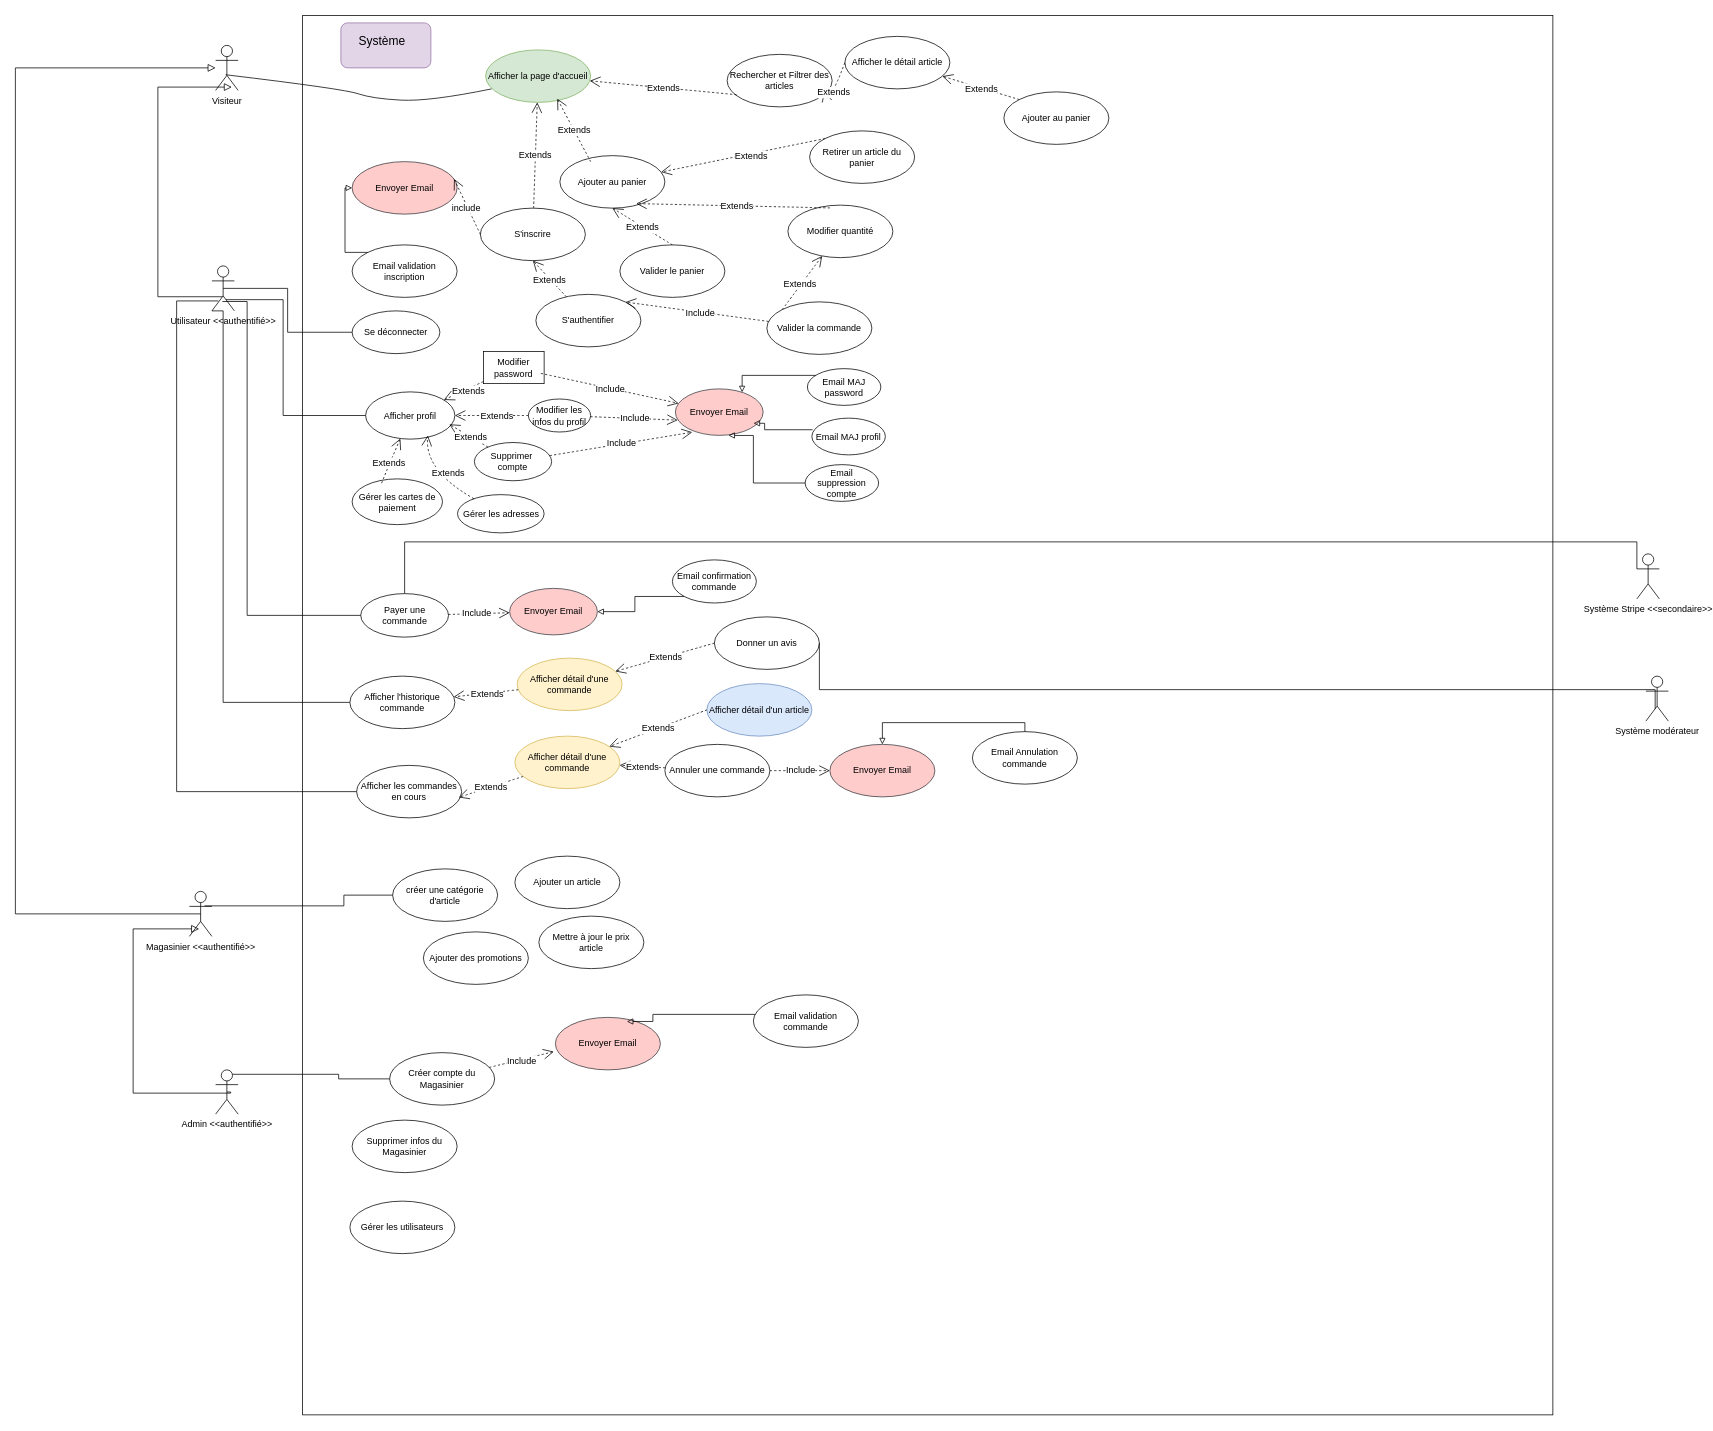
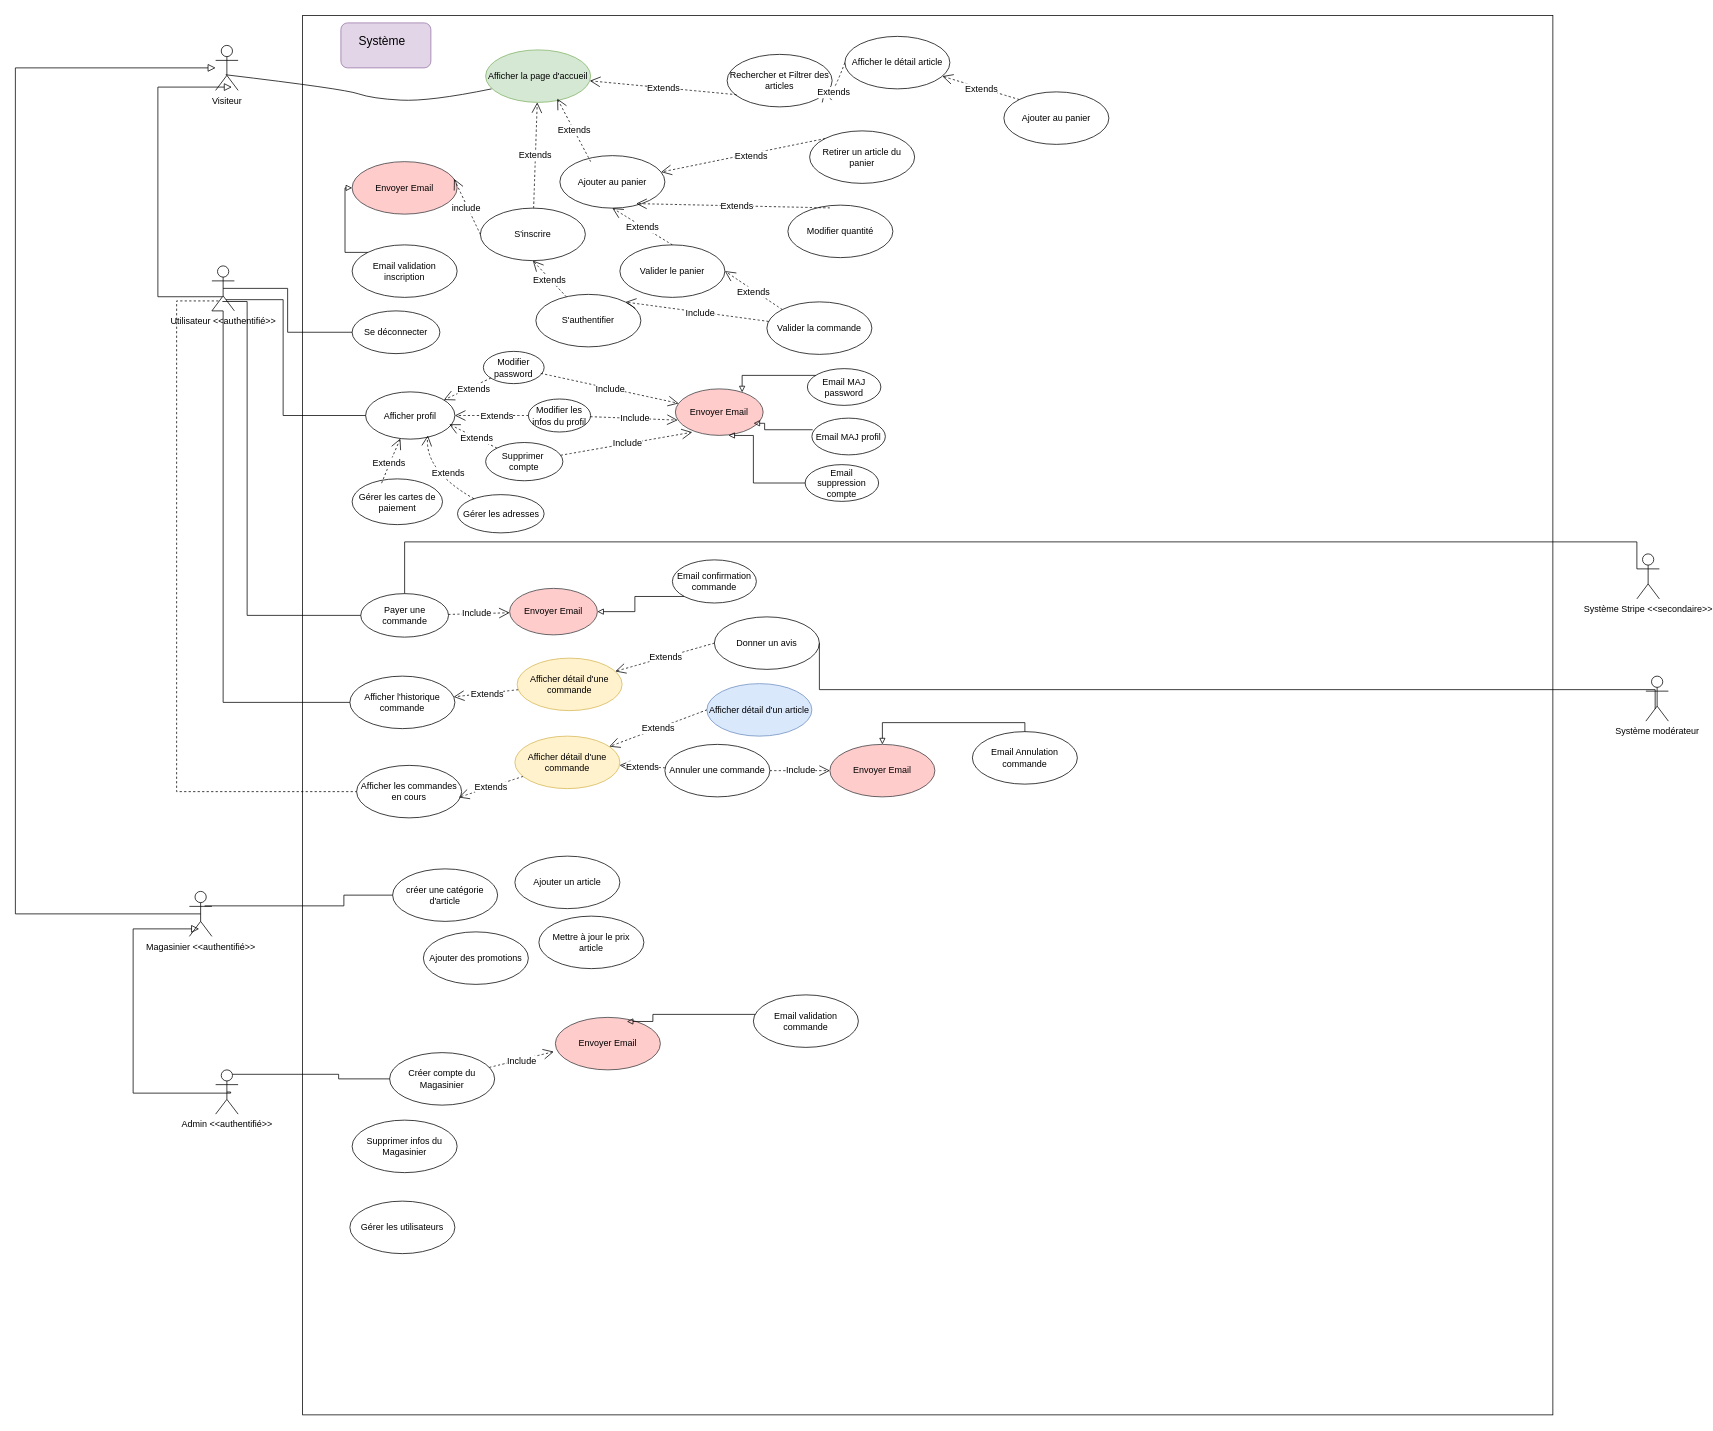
(803, 282) -> (752, 289)
(514, 368) -> (514, 368)
(513, 462) -> (524, 462)
(177, 616) -> (177, 616)
